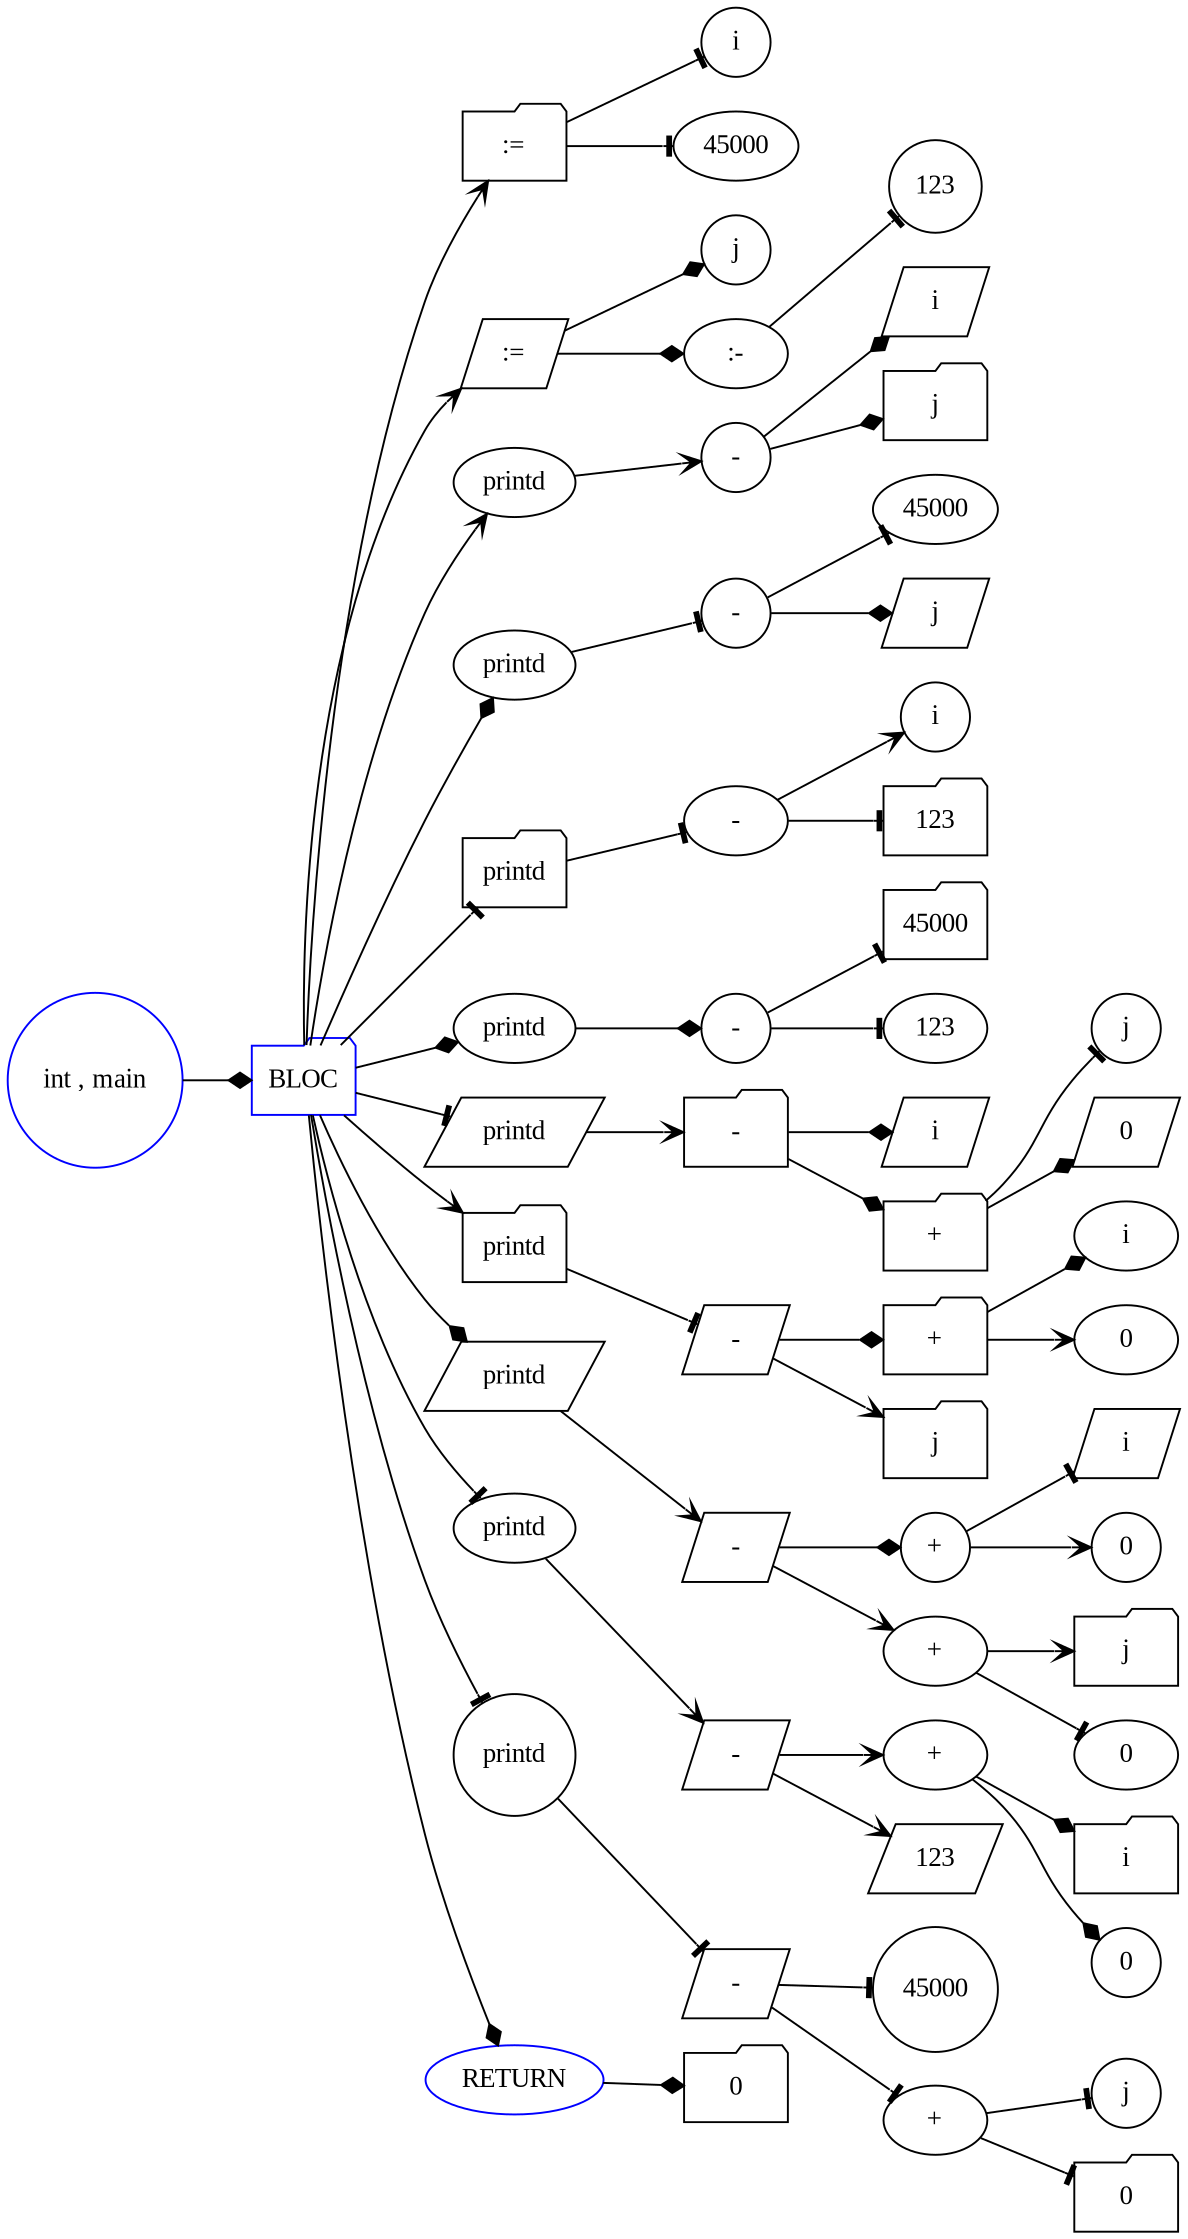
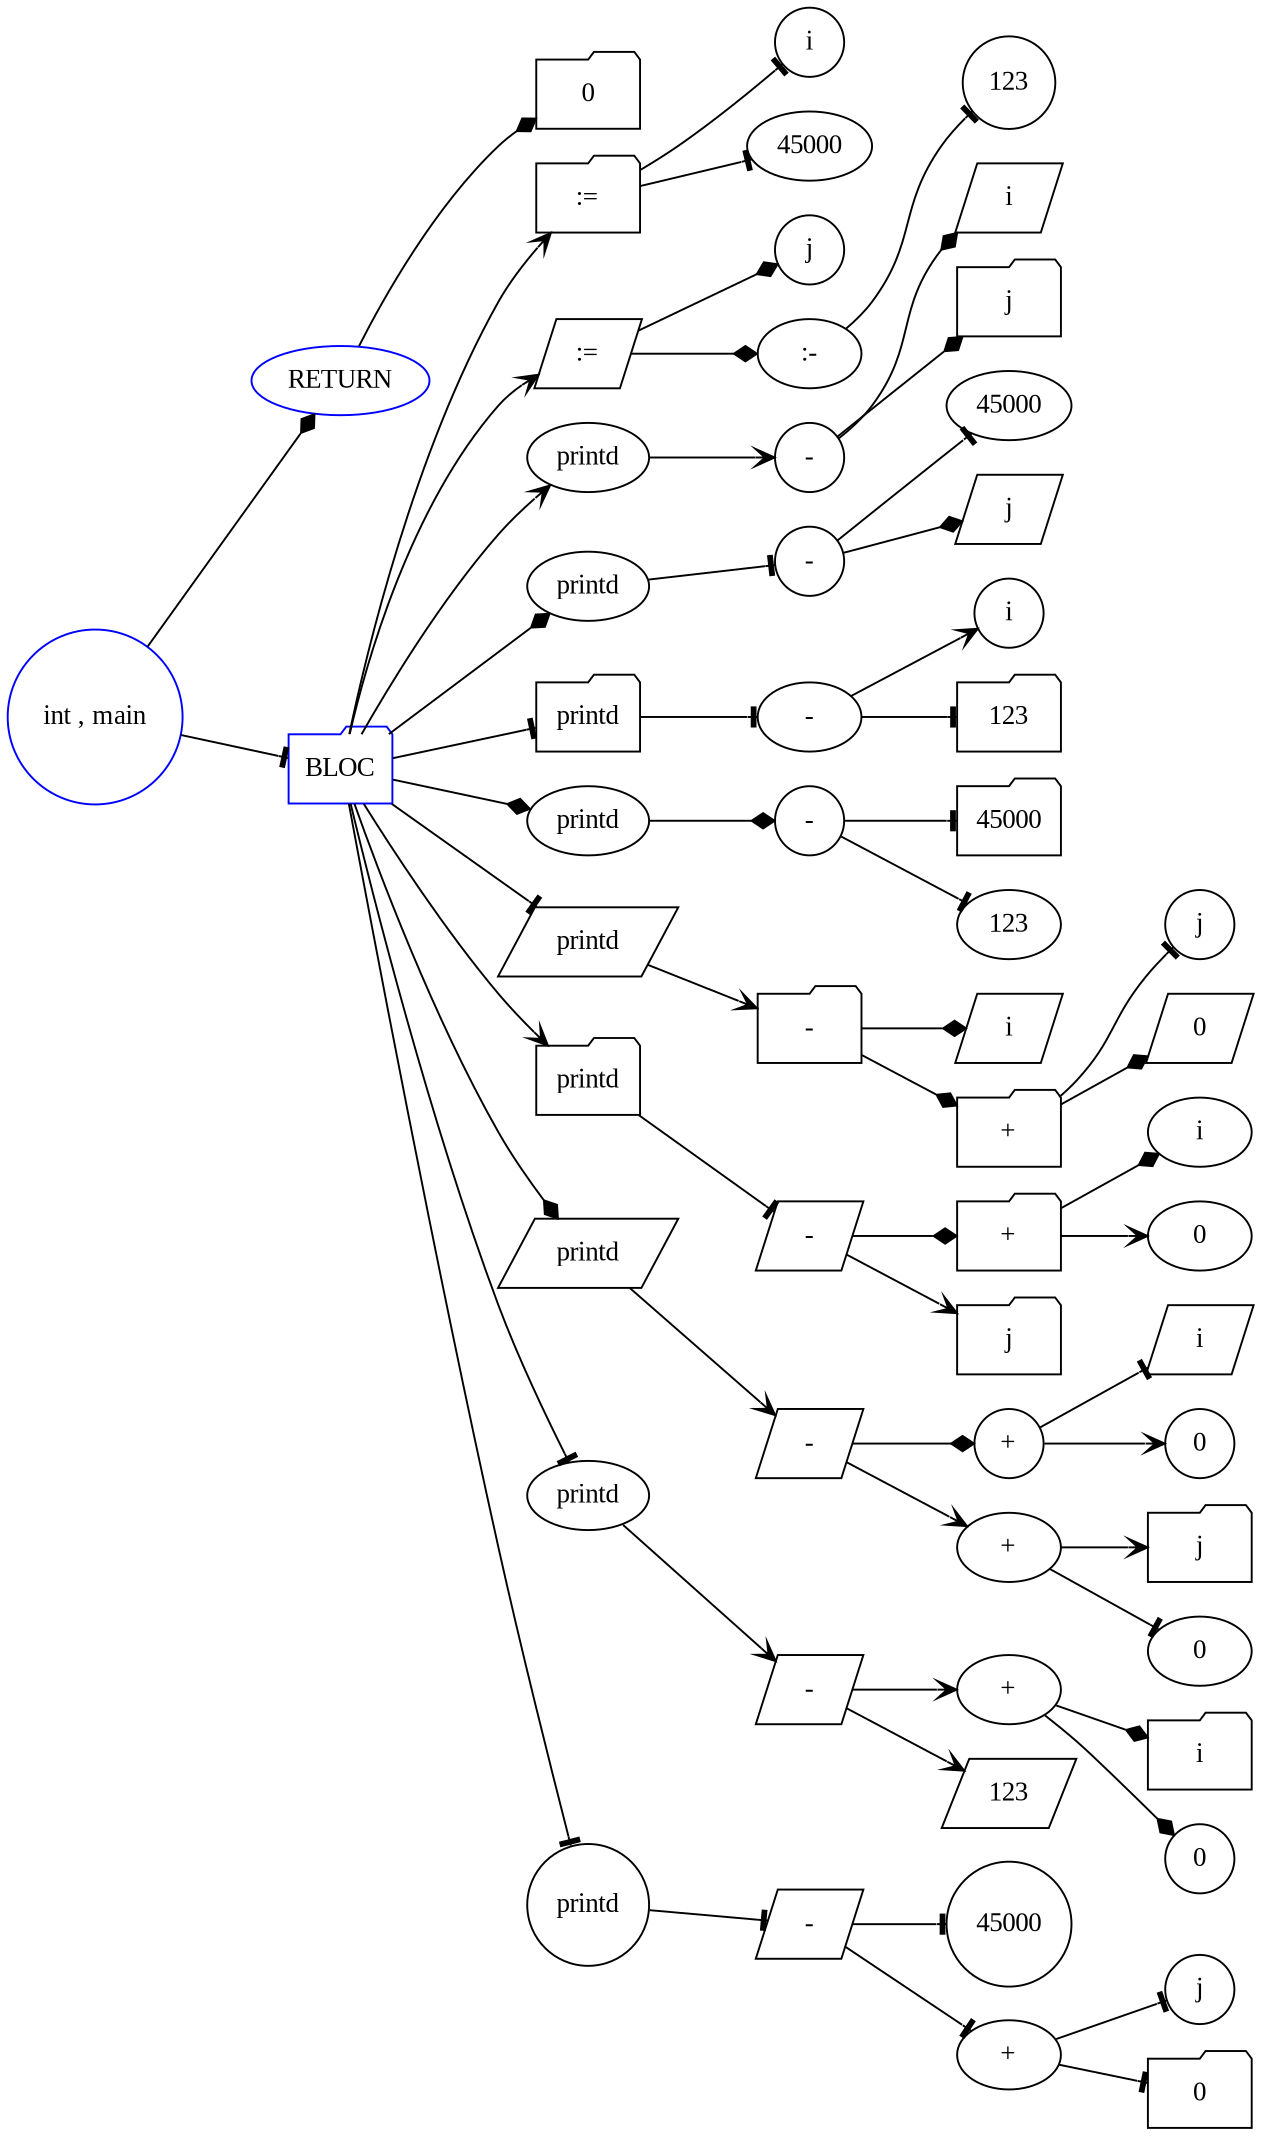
(206, 1080) -> (230, 745)
(371, 1576) -> (224, 540)
